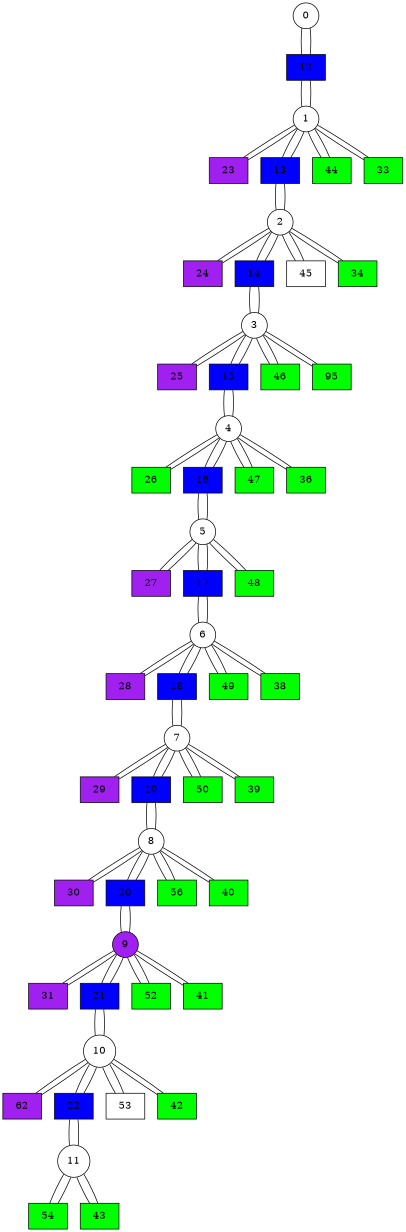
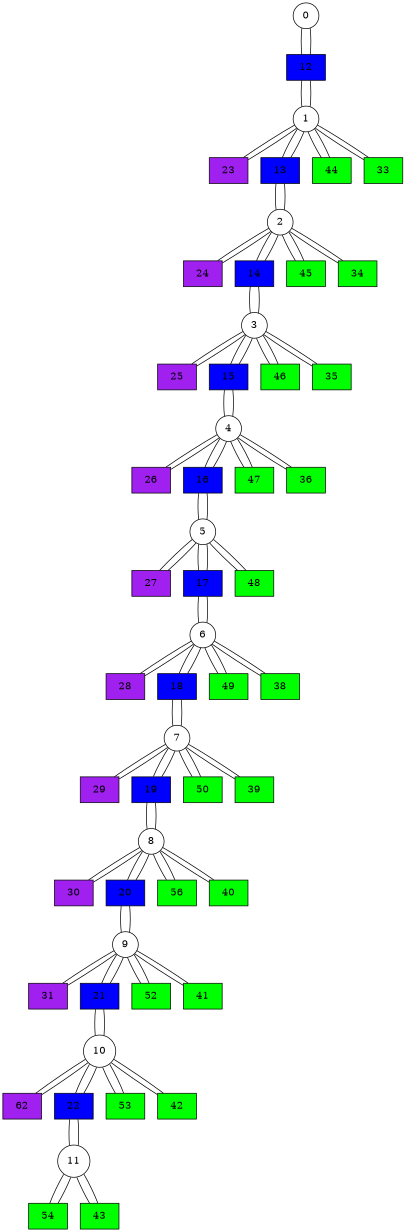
(306, 274) -> (306, 274)
(332, 377) -> (332, 377)
(151, 480) -> (151, 480)
(125, 945) -> (125, 945)
(125, 1106) -> (125, 1106)
